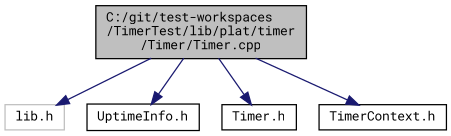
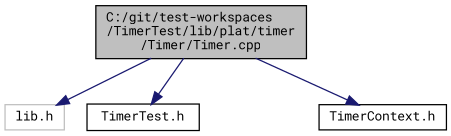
(143, 117) -> (143, 117)
(259, 117) -> none
